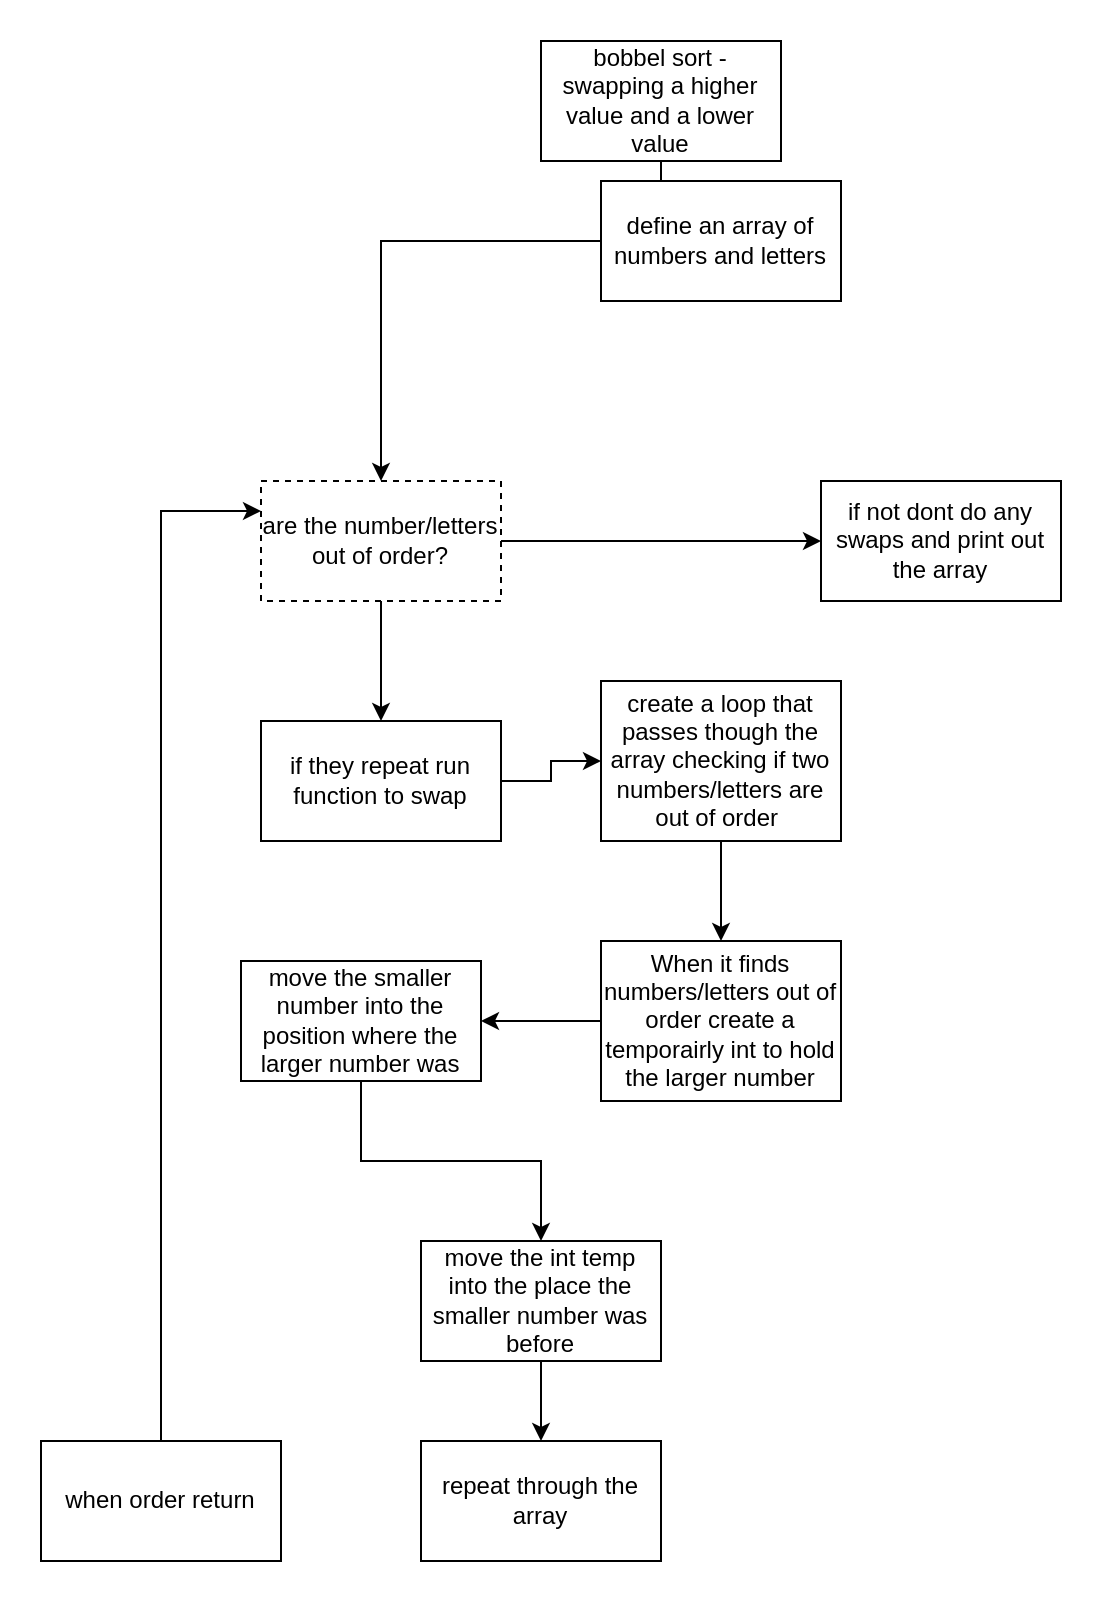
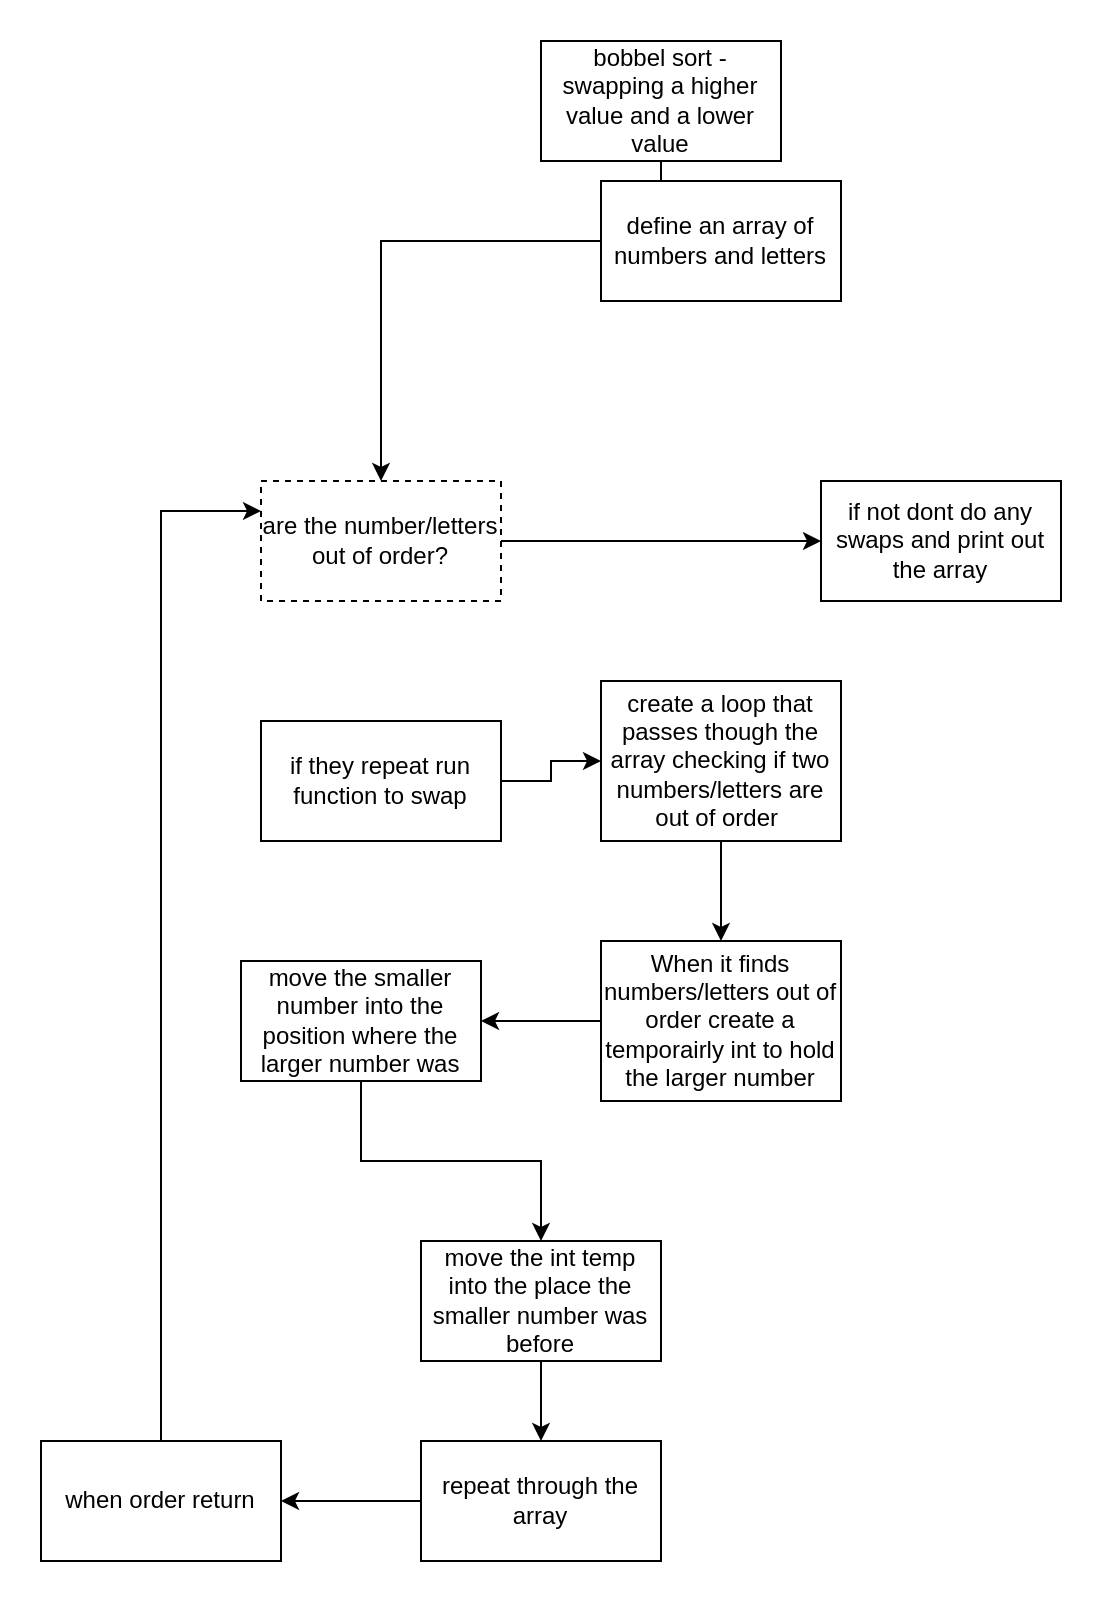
(381, 654) -> none
none -> (358, 1501)
